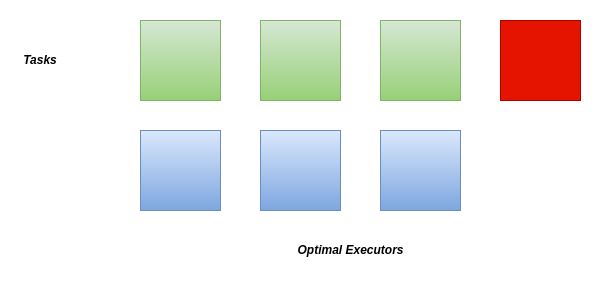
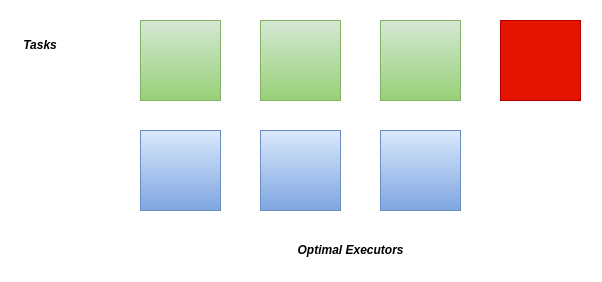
(41, 61) -> (41, 46)
